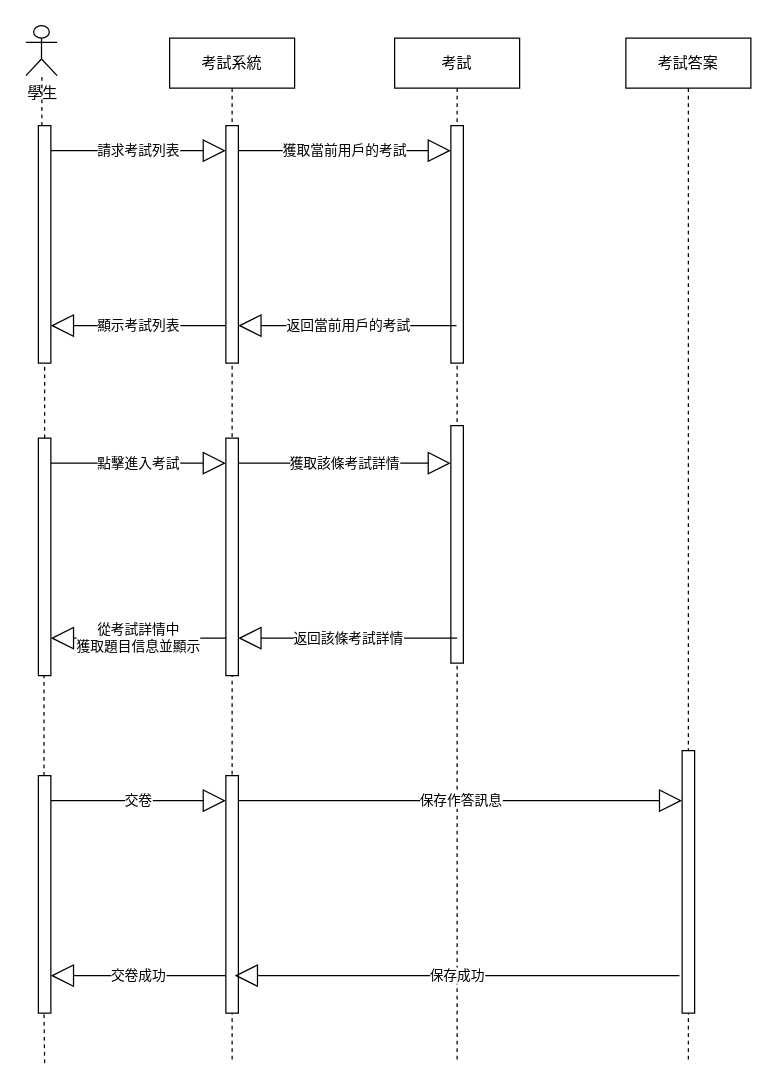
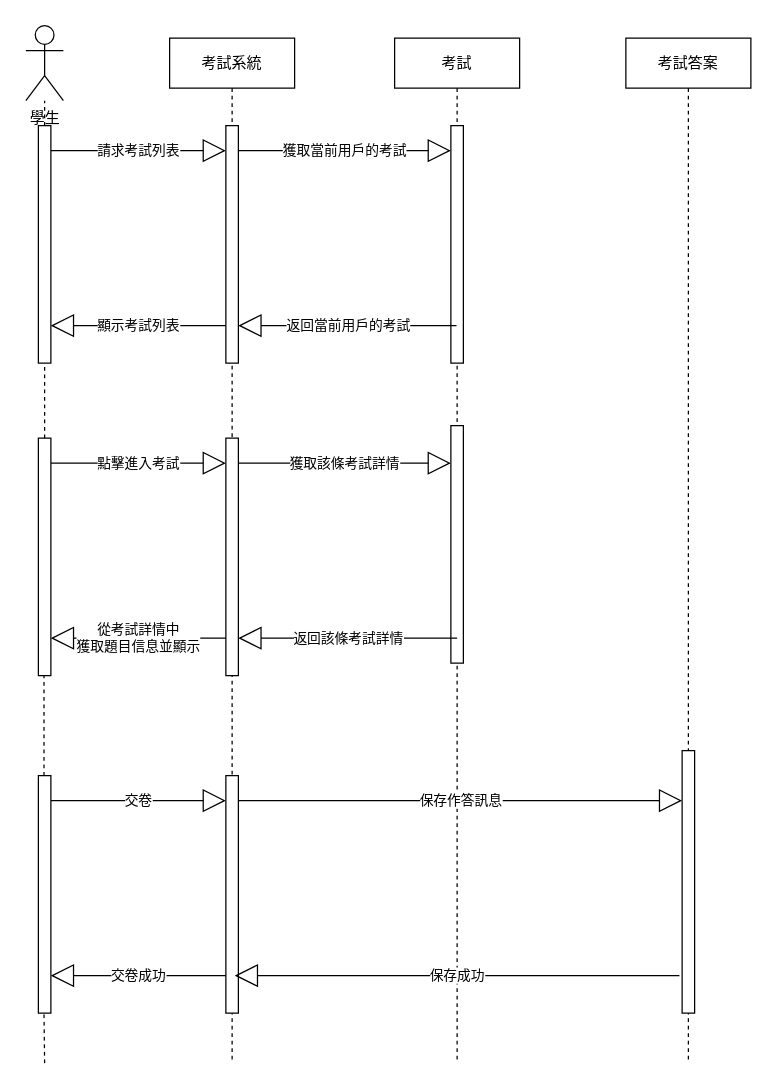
(41, 51) -> (44, 63)
